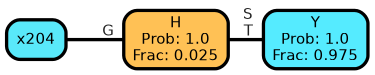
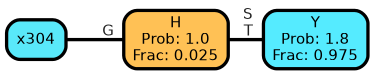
(36, 40) -> (36, 40)
(316, 40) -> (316, 40)
